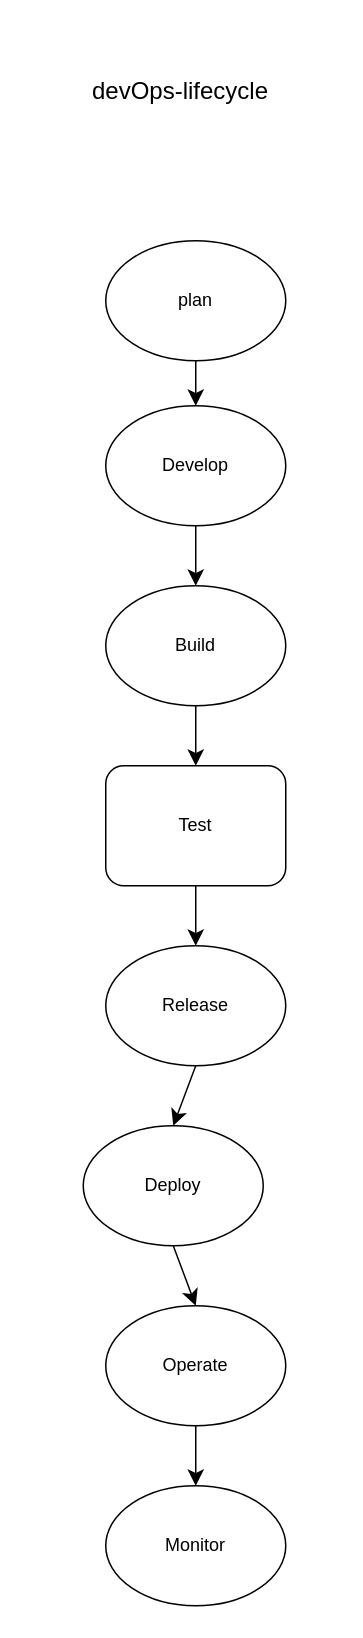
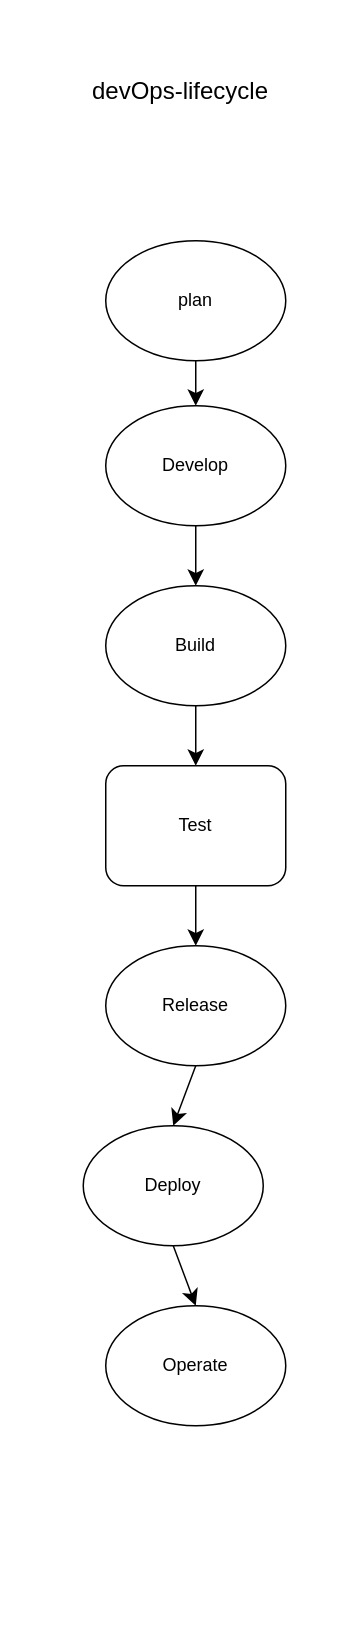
(196, 1450) -> none
(196, 1546) -> none
